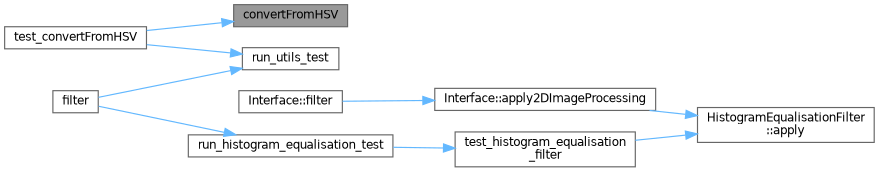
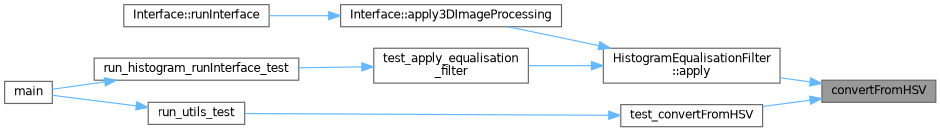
(189, 49) -> (427, 114)
none -> (795, 80)
(545, 99) -> (451, 16)
(76, 102) -> (28, 92)
(291, 102) -> (196, 16)
(291, 146) -> (196, 69)
(545, 149) -> (451, 66)
